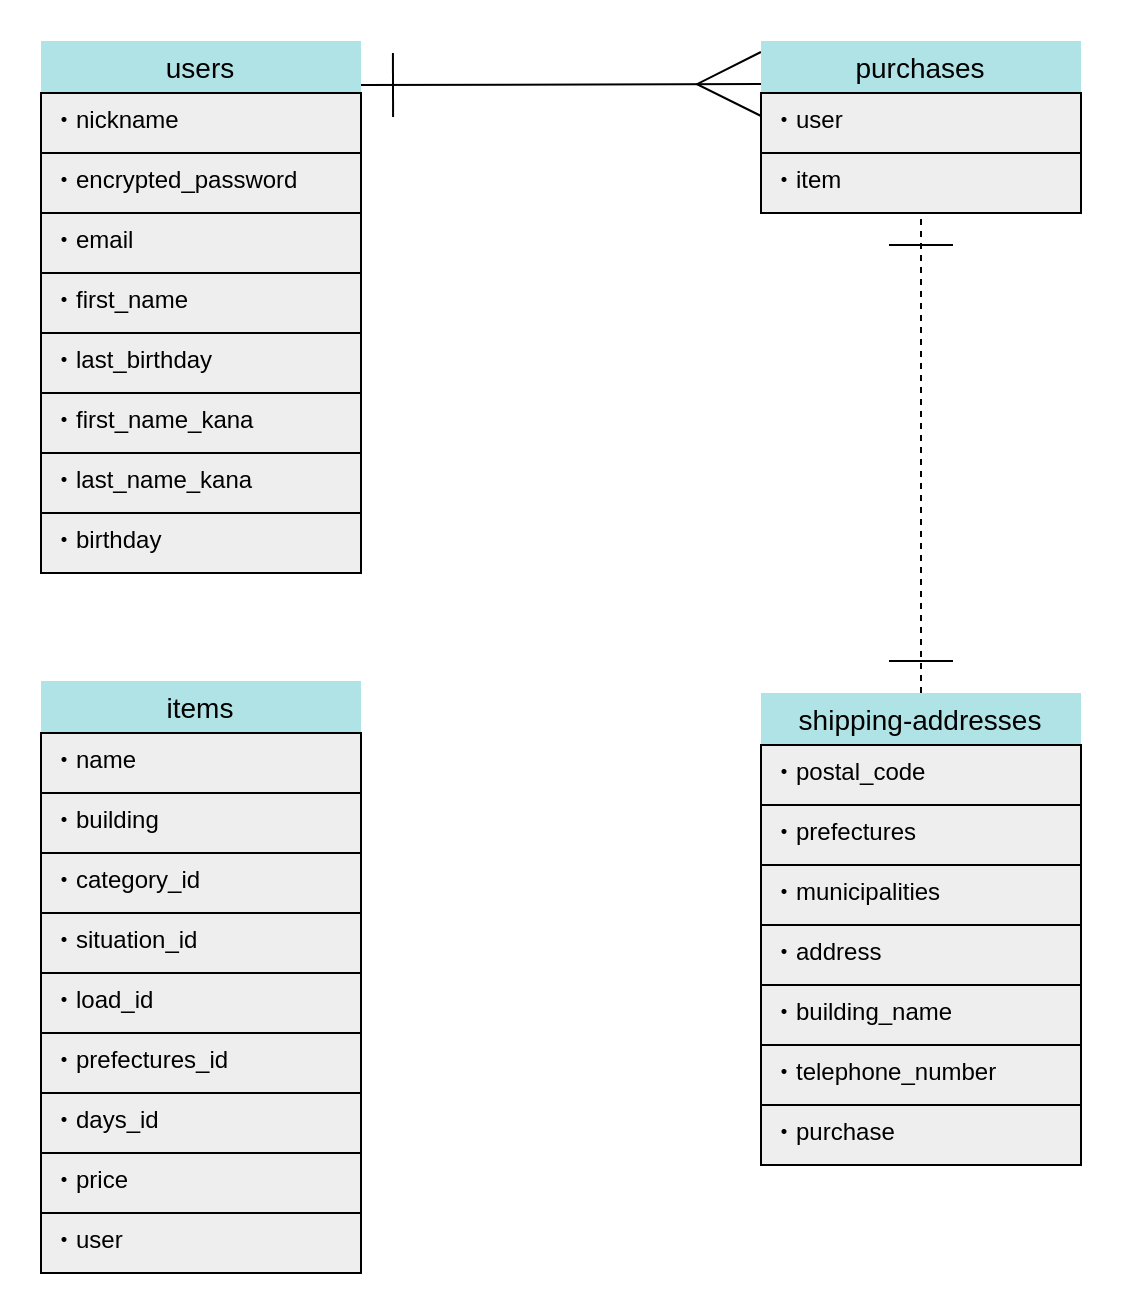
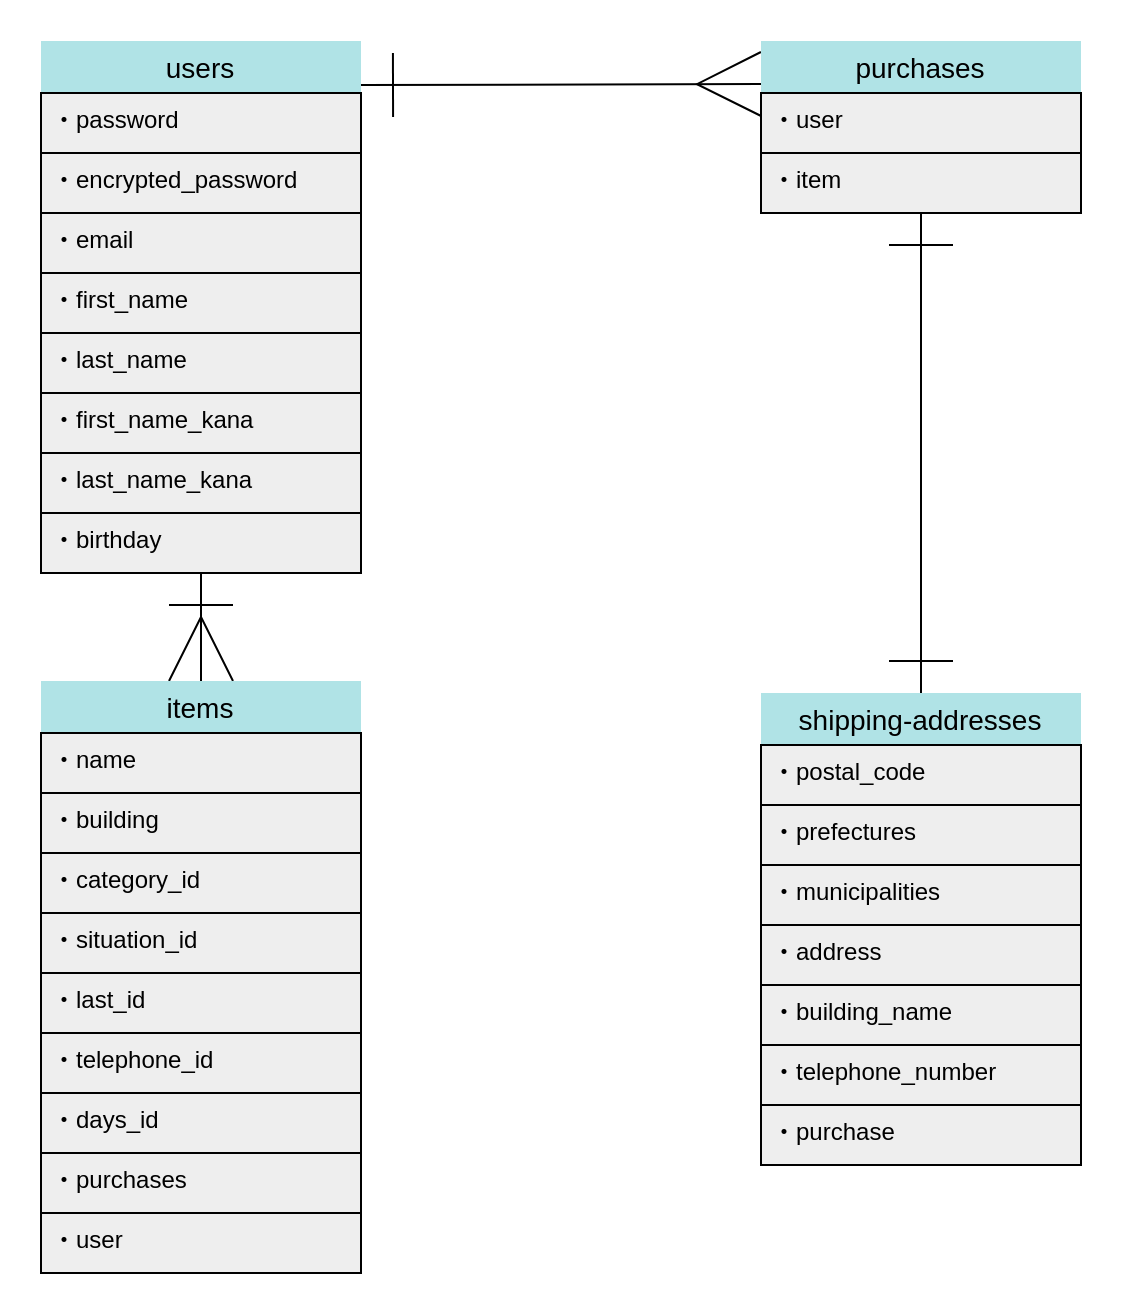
(115, 120) -> (118, 120)
(145, 360) -> (121, 360)
(921, 451) -> (921, 451)
none -> (201, 627)
(105, 1000) -> (105, 1000)
(155, 1060) -> (138, 1060)
(94, 1180) -> (124, 1180)
